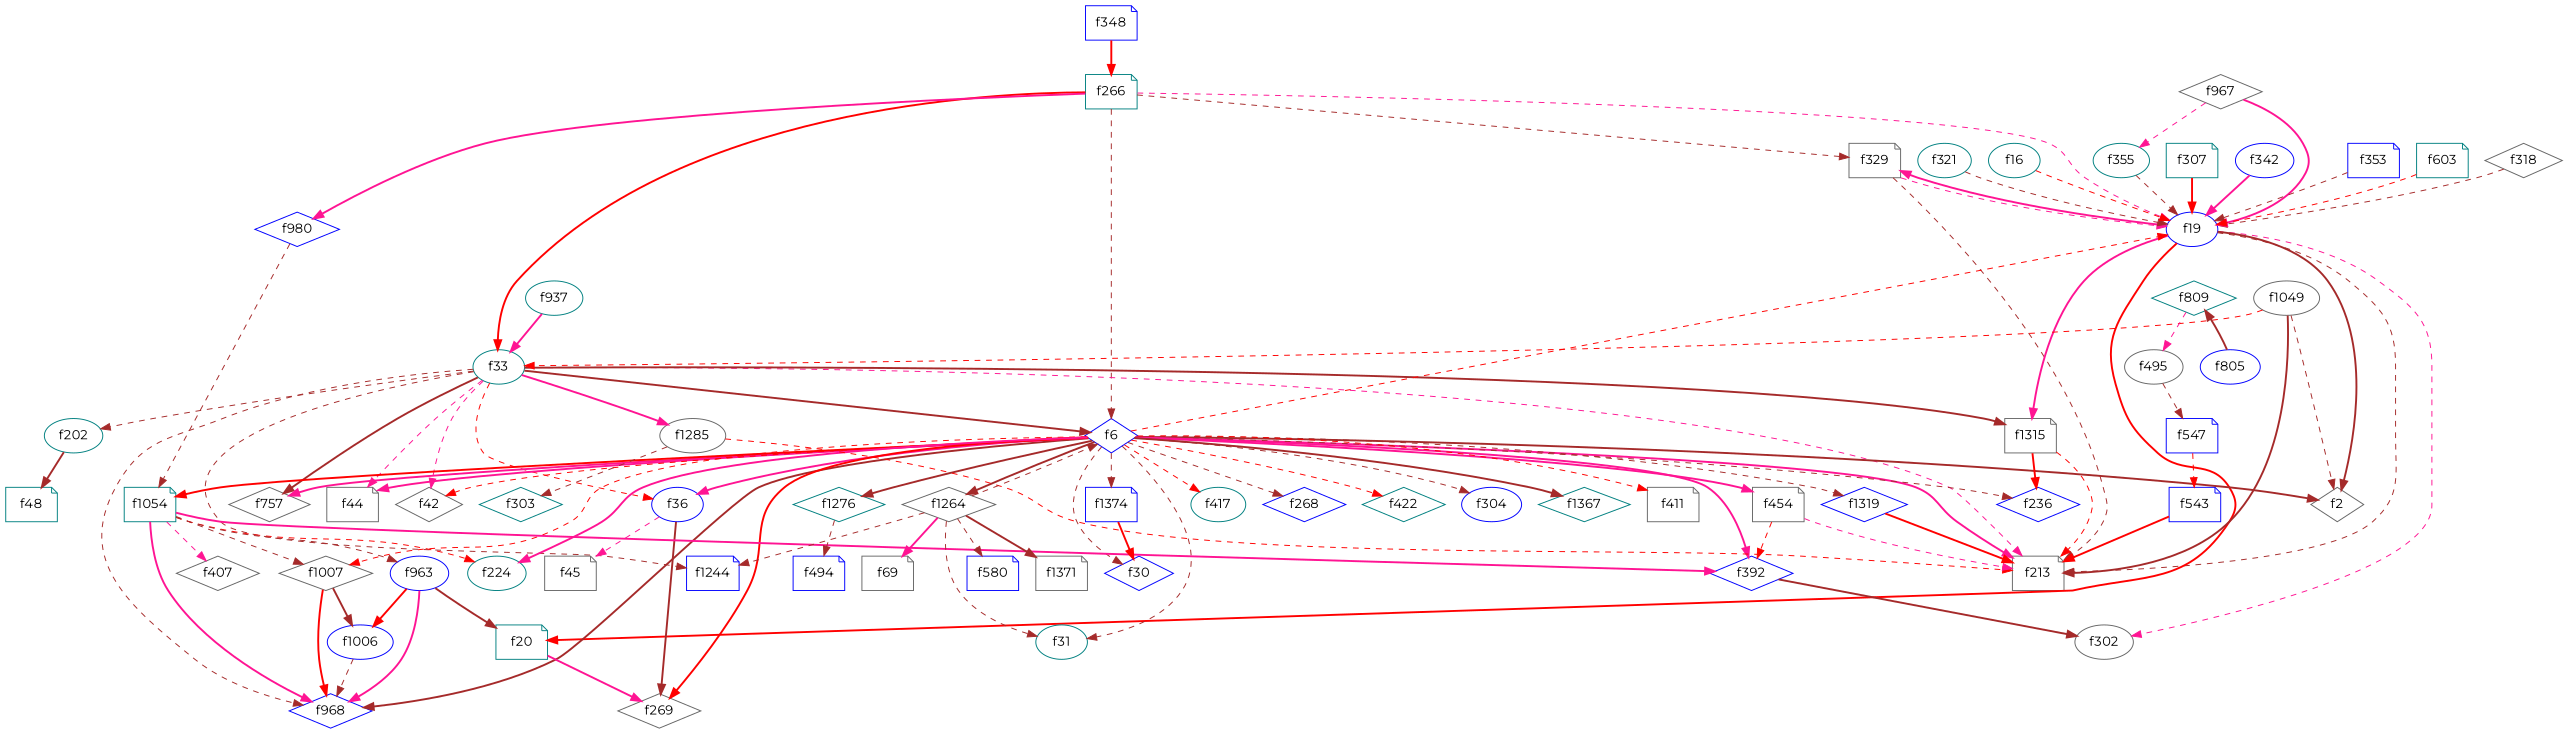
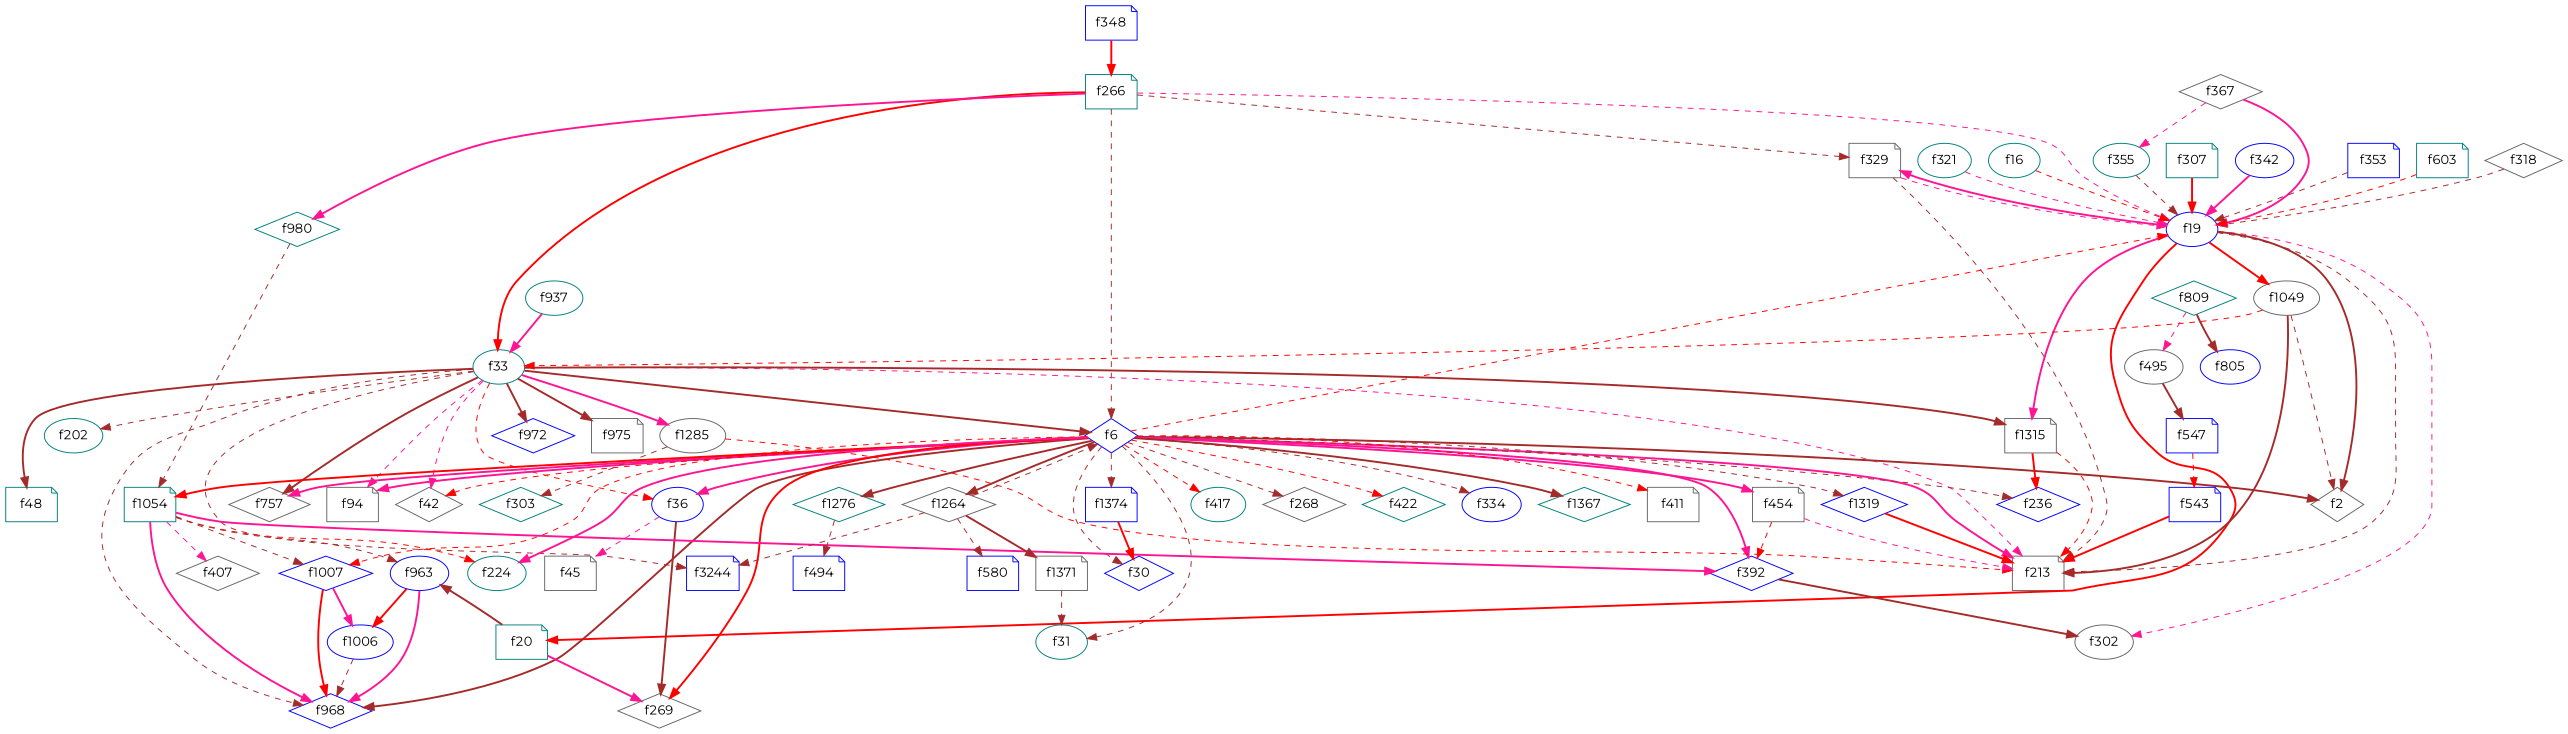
(2221, 92) -> (2221, 92)
(2060, 201) -> (2060, 201)
(297, 229) -> (297, 229)
none -> (2235, 260)
(2219, 334) -> (2204, 329)
(2170, 397) -> (2170, 397)
none -> (533, 436)
none -> (617, 436)
(55, 466) -> (221, 384)
(353, 505) -> (353, 505)
(1304, 505) -> (1304, 505)
(1492, 505) -> (1492, 505)
(326, 573) -> (326, 573)
(713, 573) -> (713, 573)
(888, 573) -> none
(962, 595) -> (1062, 603)
(340, 602) -> (340, 602)
(461, 606) -> (476, 607)
